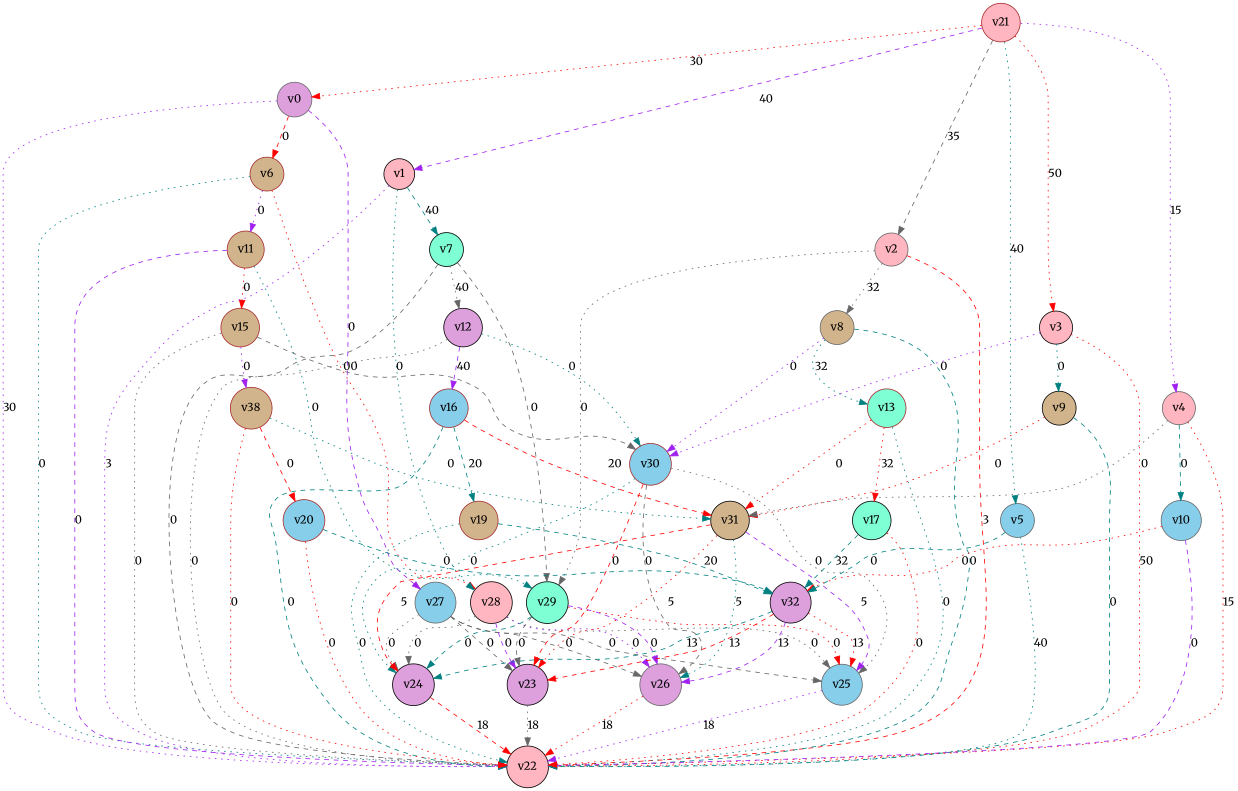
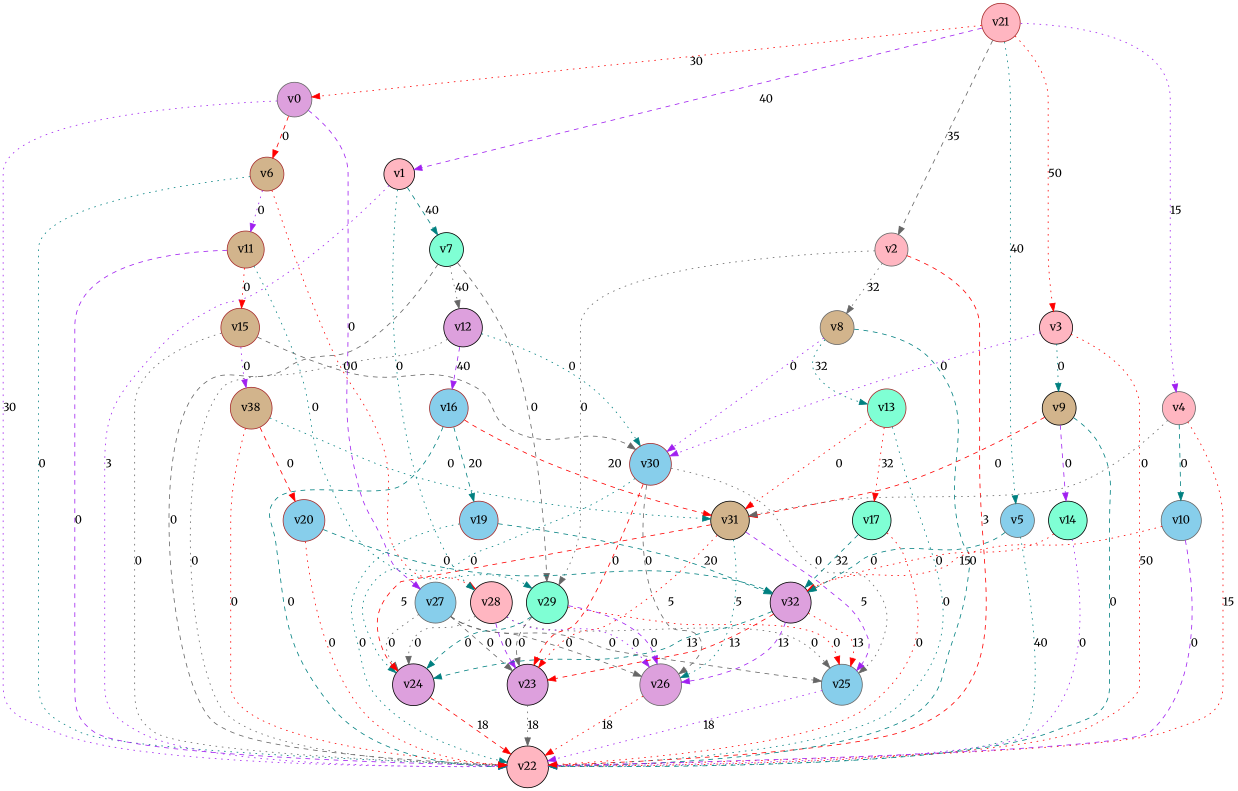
(914, 479) -> (914, 479)
(479, 520) -> (479, 520)
none -> (1068, 520)
(965, 562) -> (965, 562)
